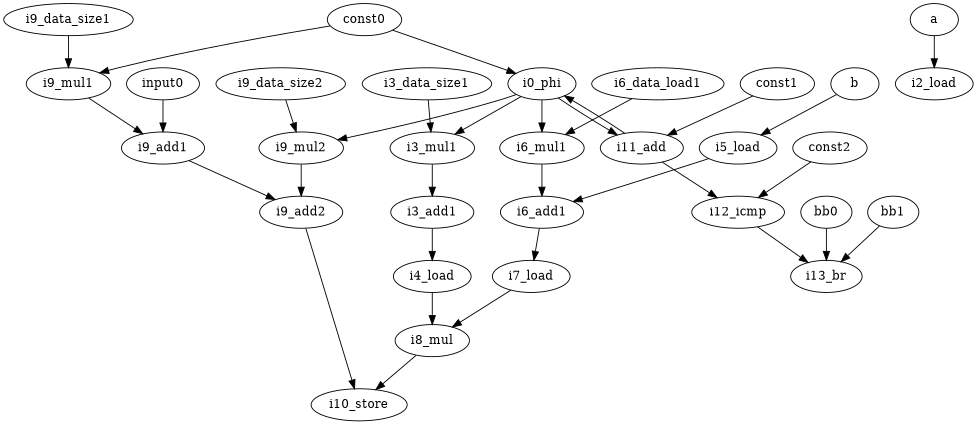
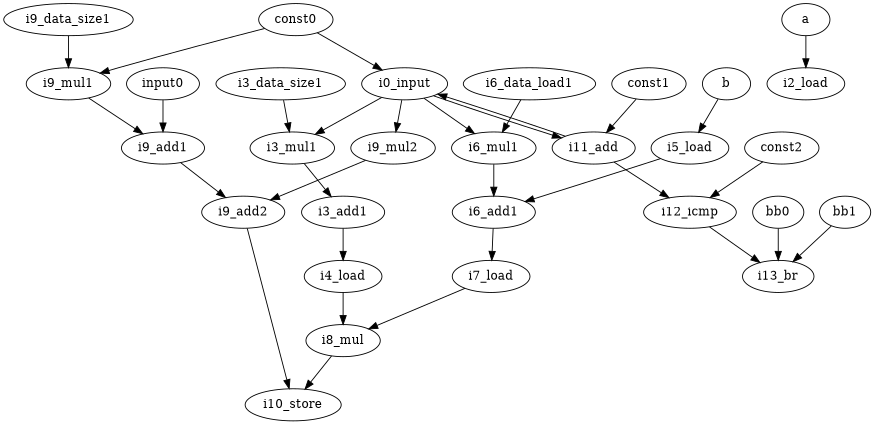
(281, 84) -> none
(542, 84) -> (405, 84)
